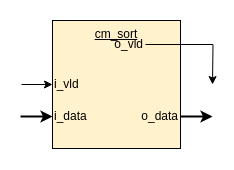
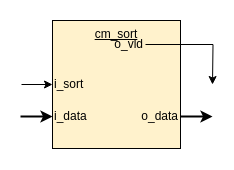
(68, 85) -> (73, 85)
